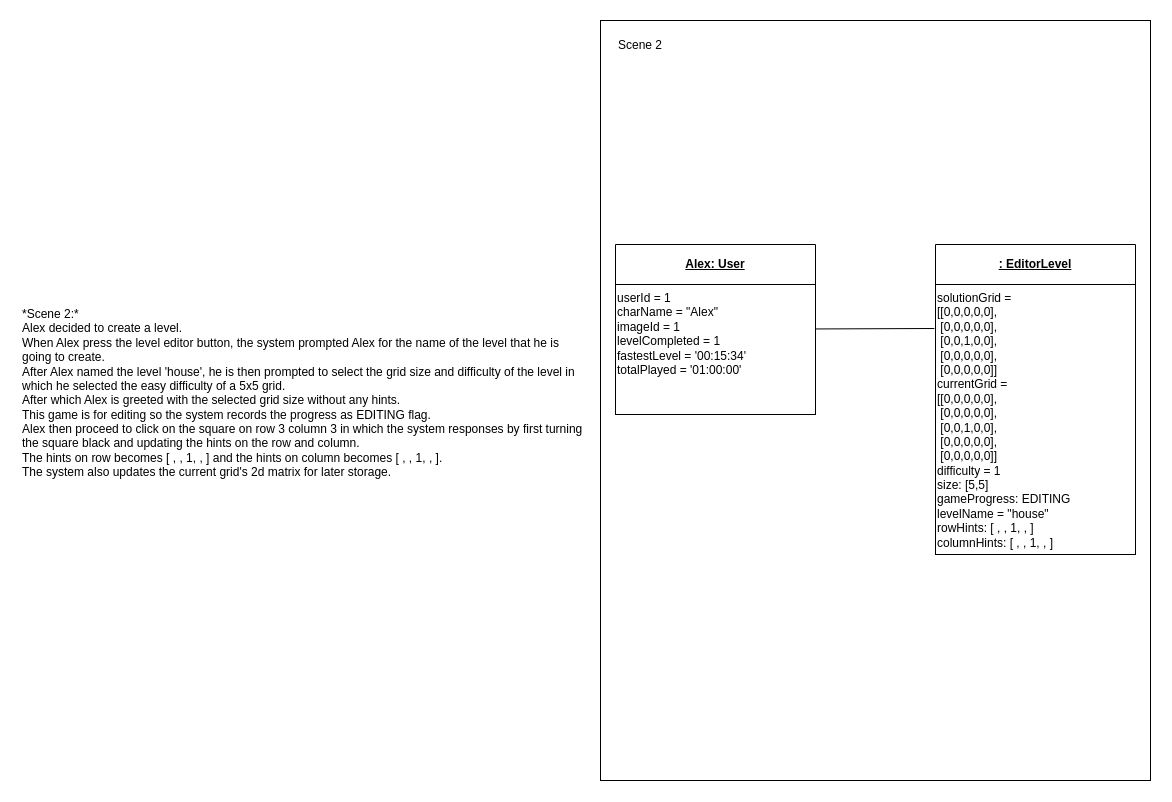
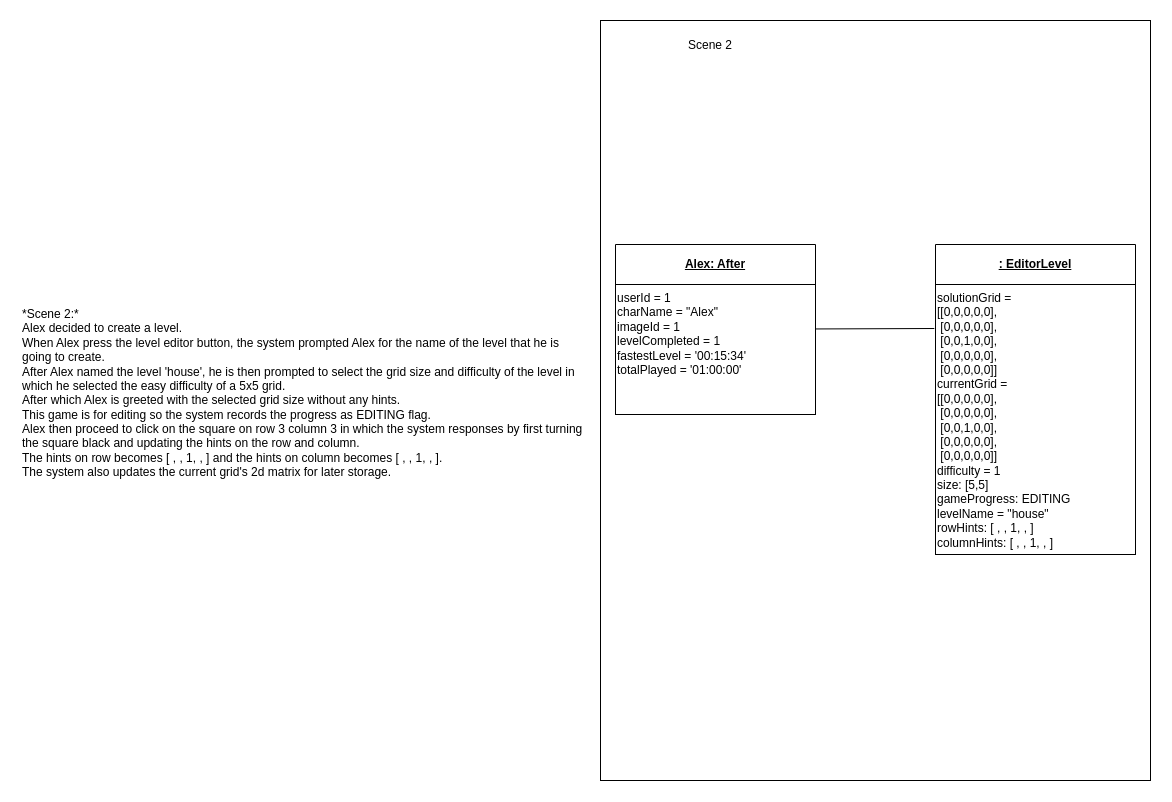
(641, 46) -> (711, 46)
(716, 265) -> (716, 265)
